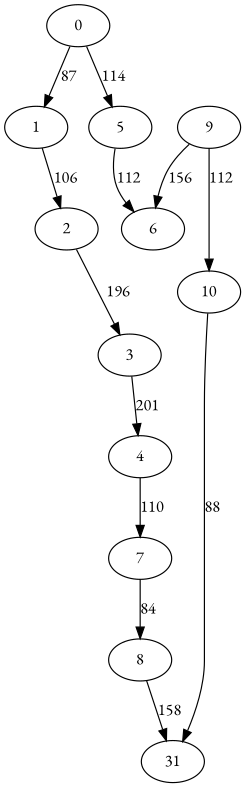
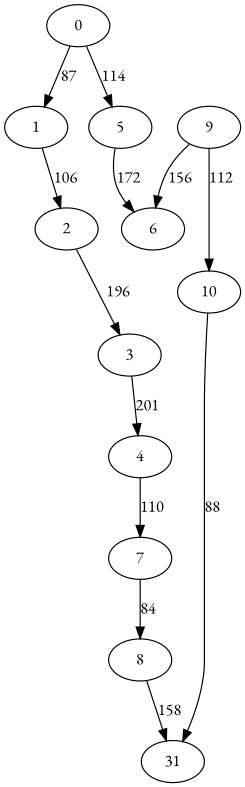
(129, 178) -> (129, 178)
